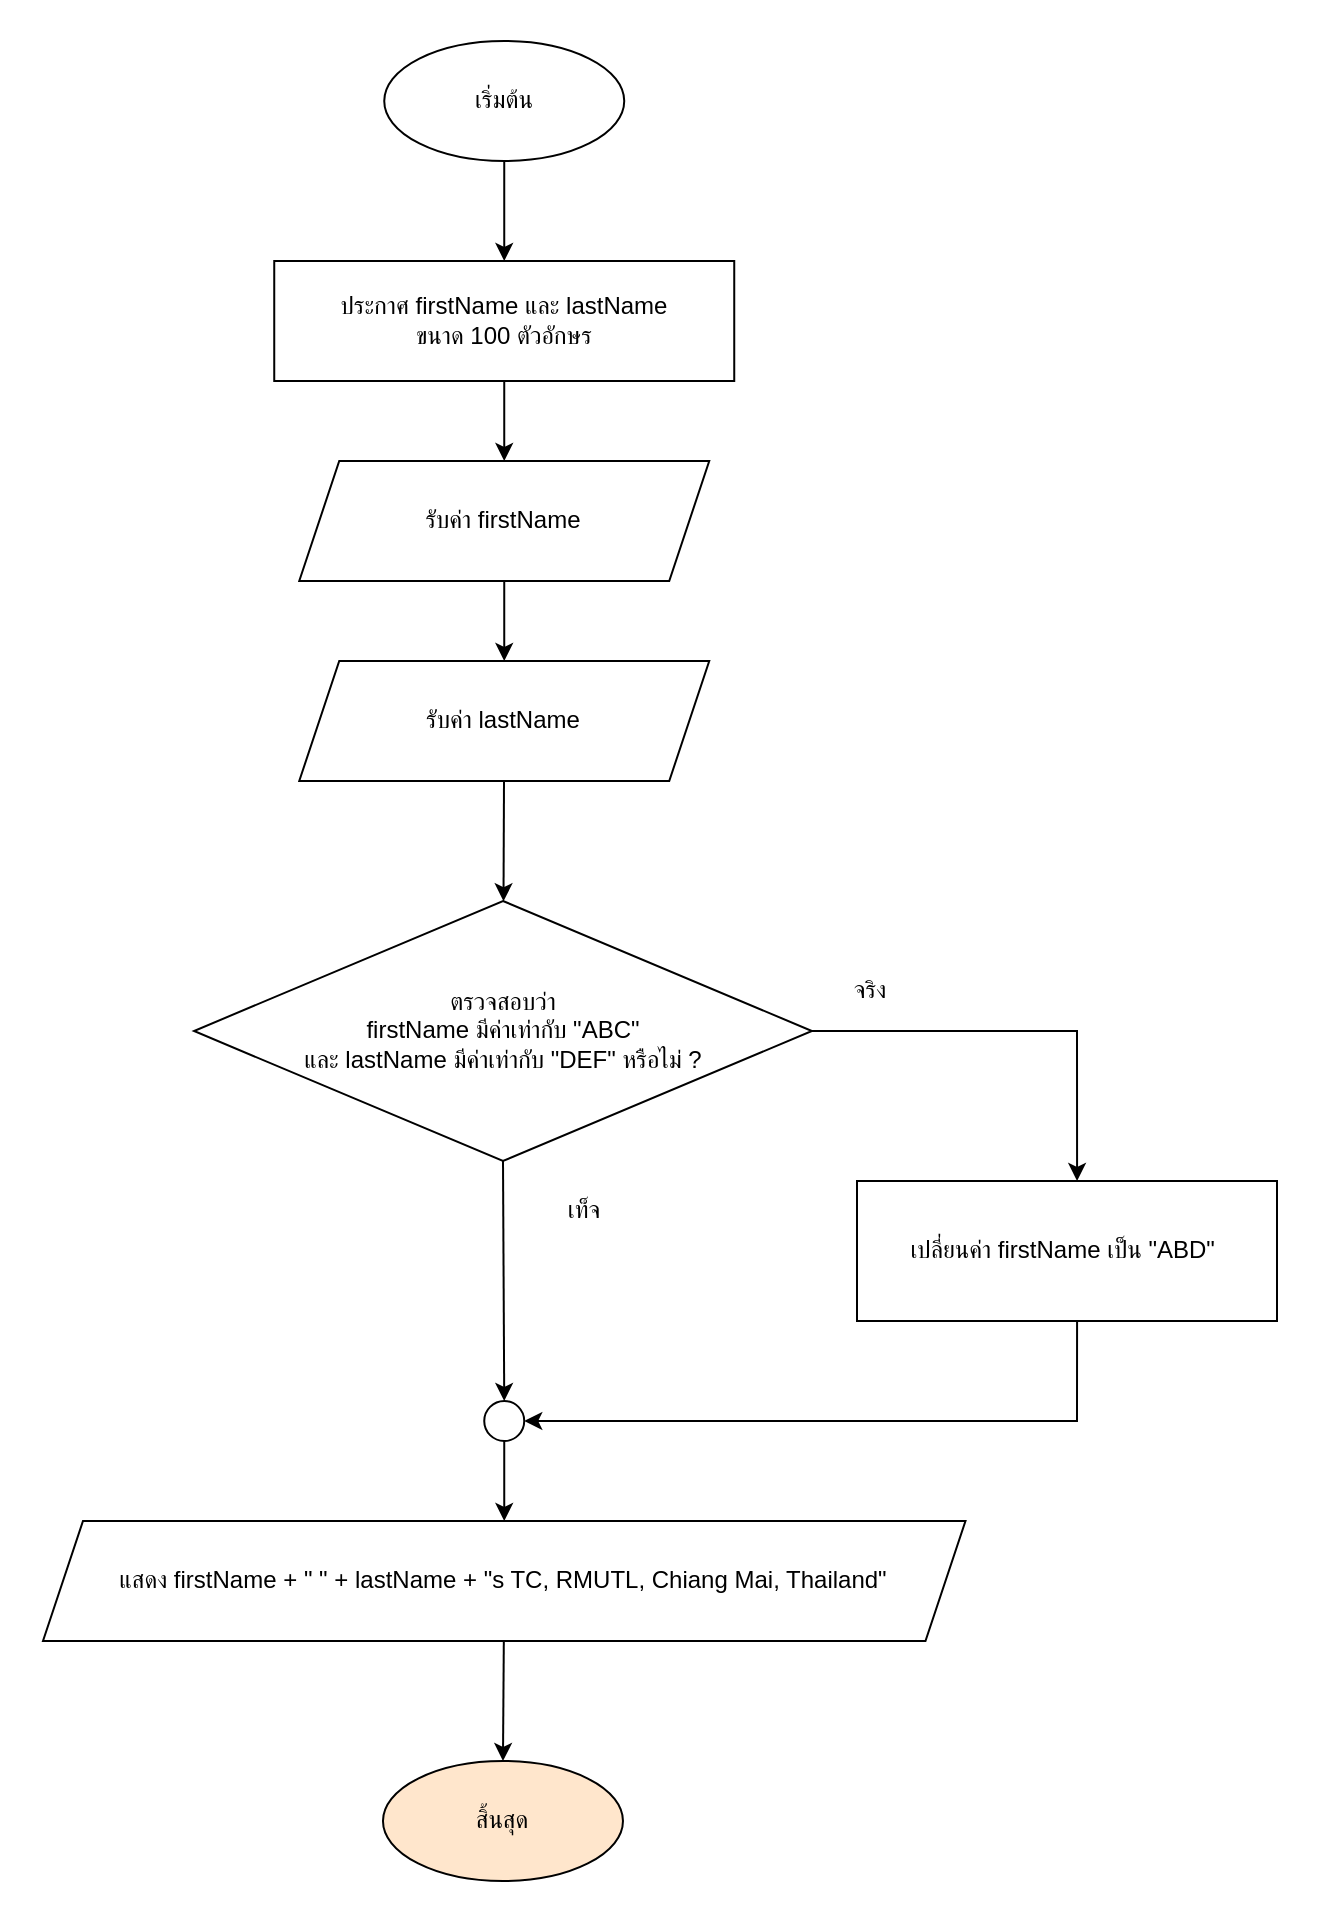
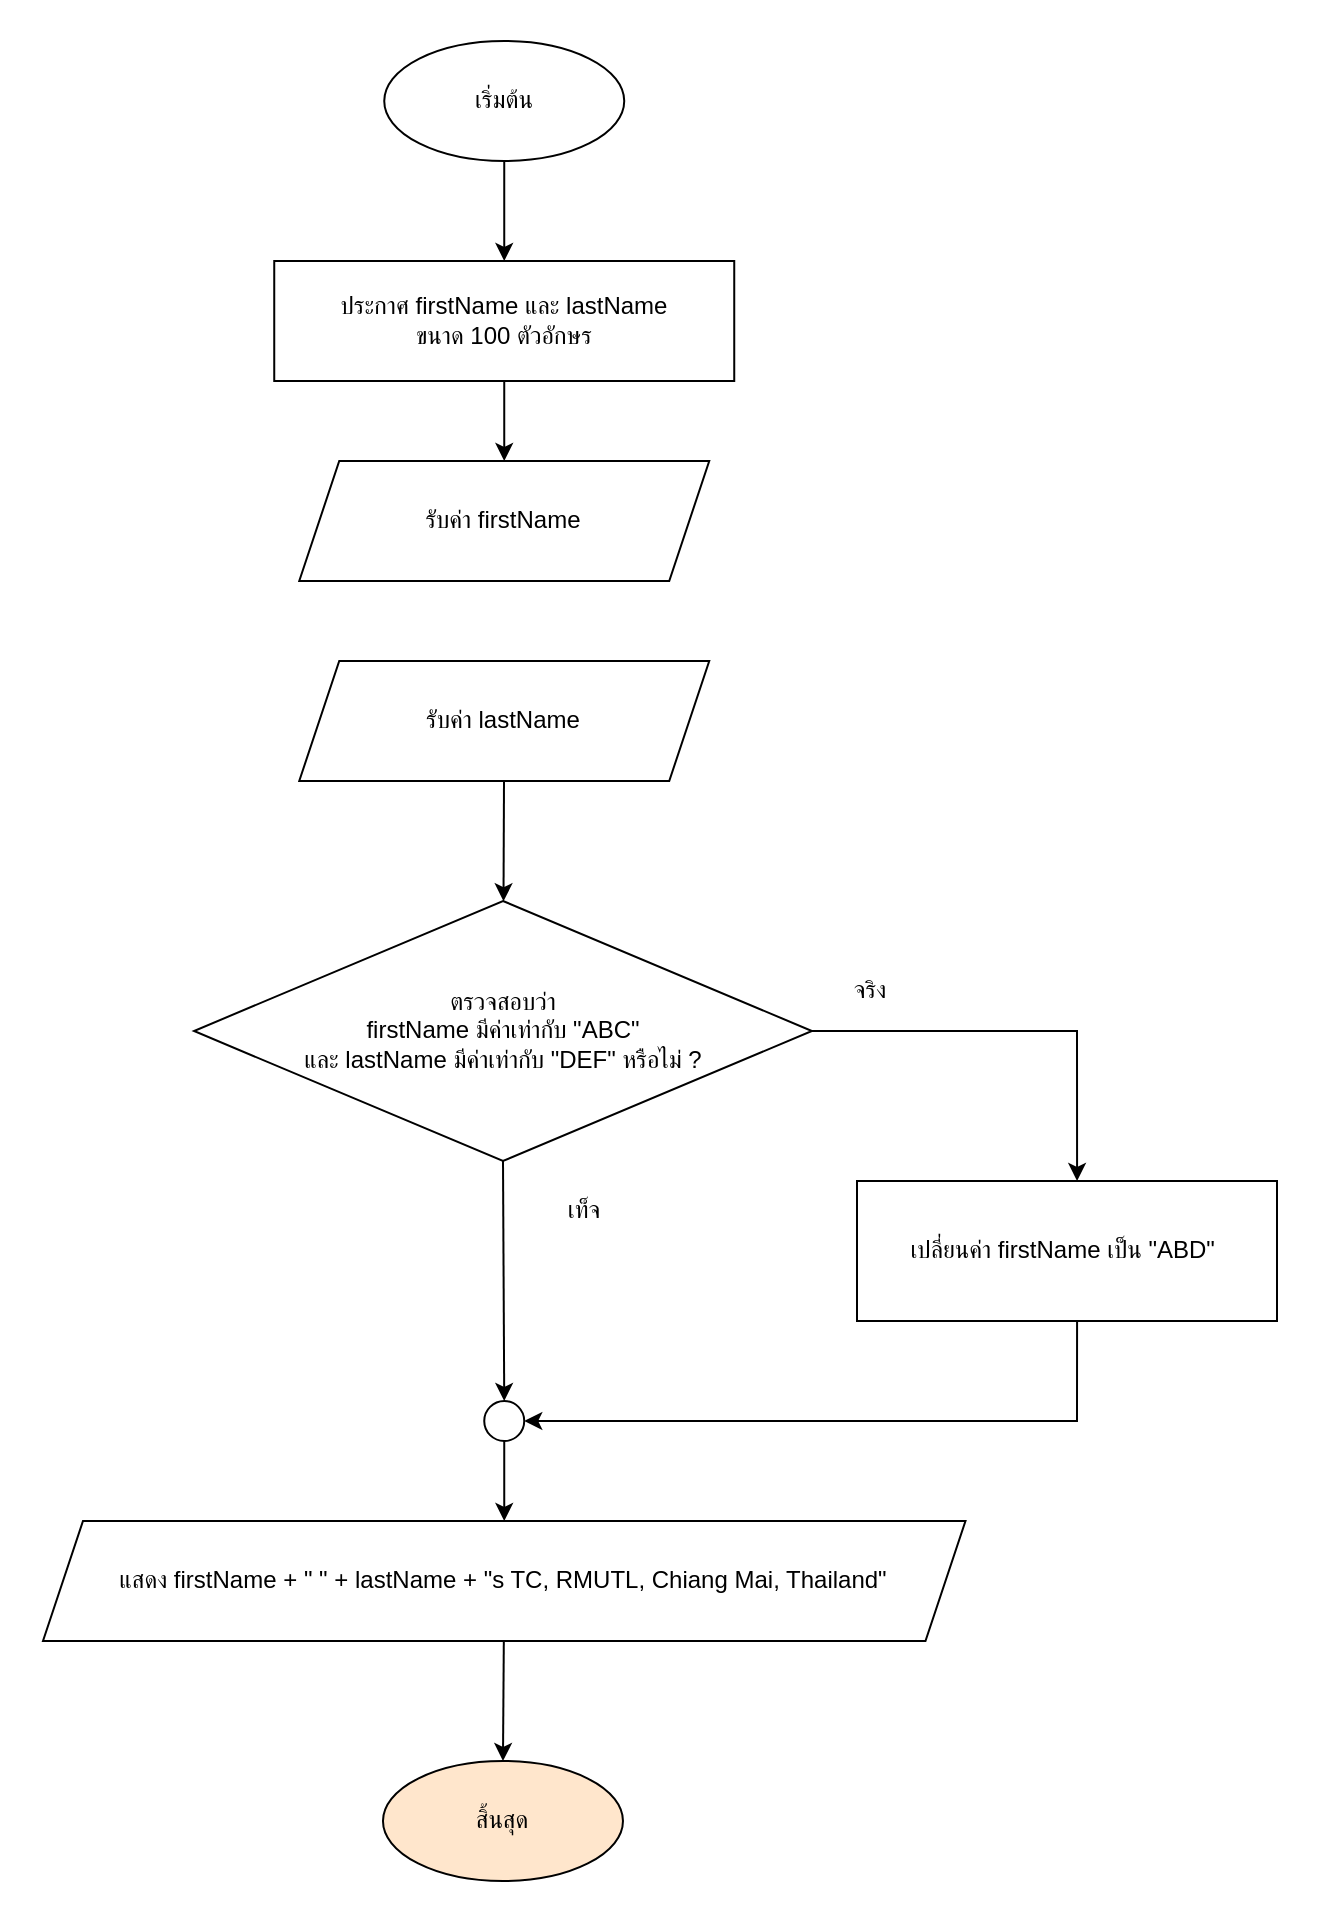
(504, 614) -> none
